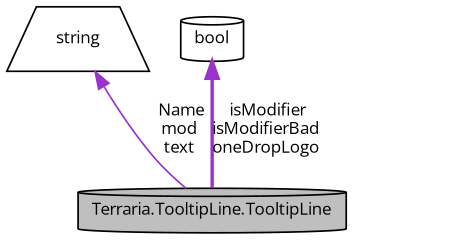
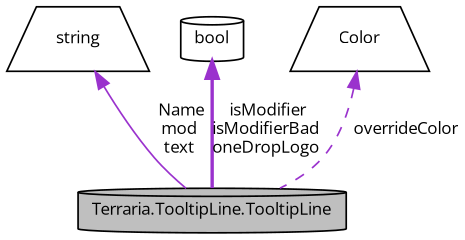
none -> (360, 39)
